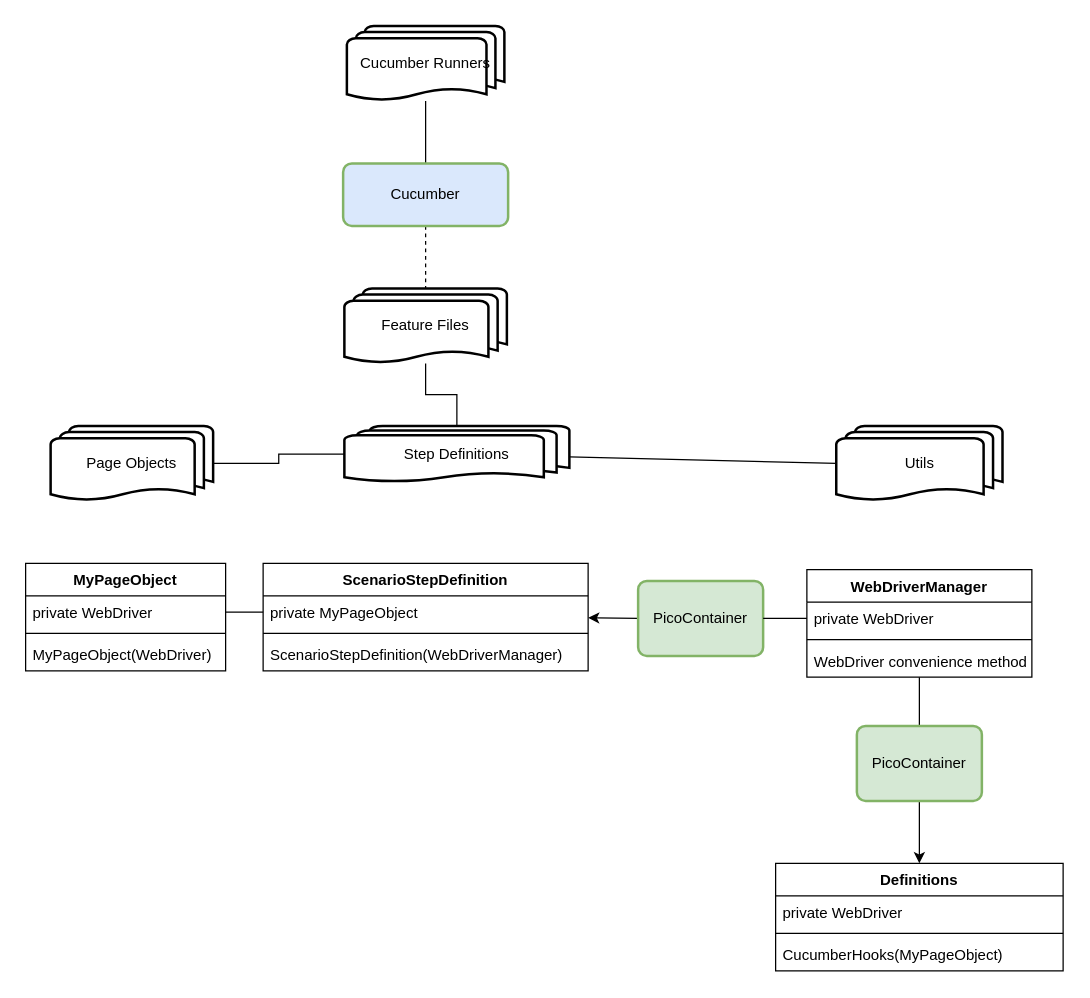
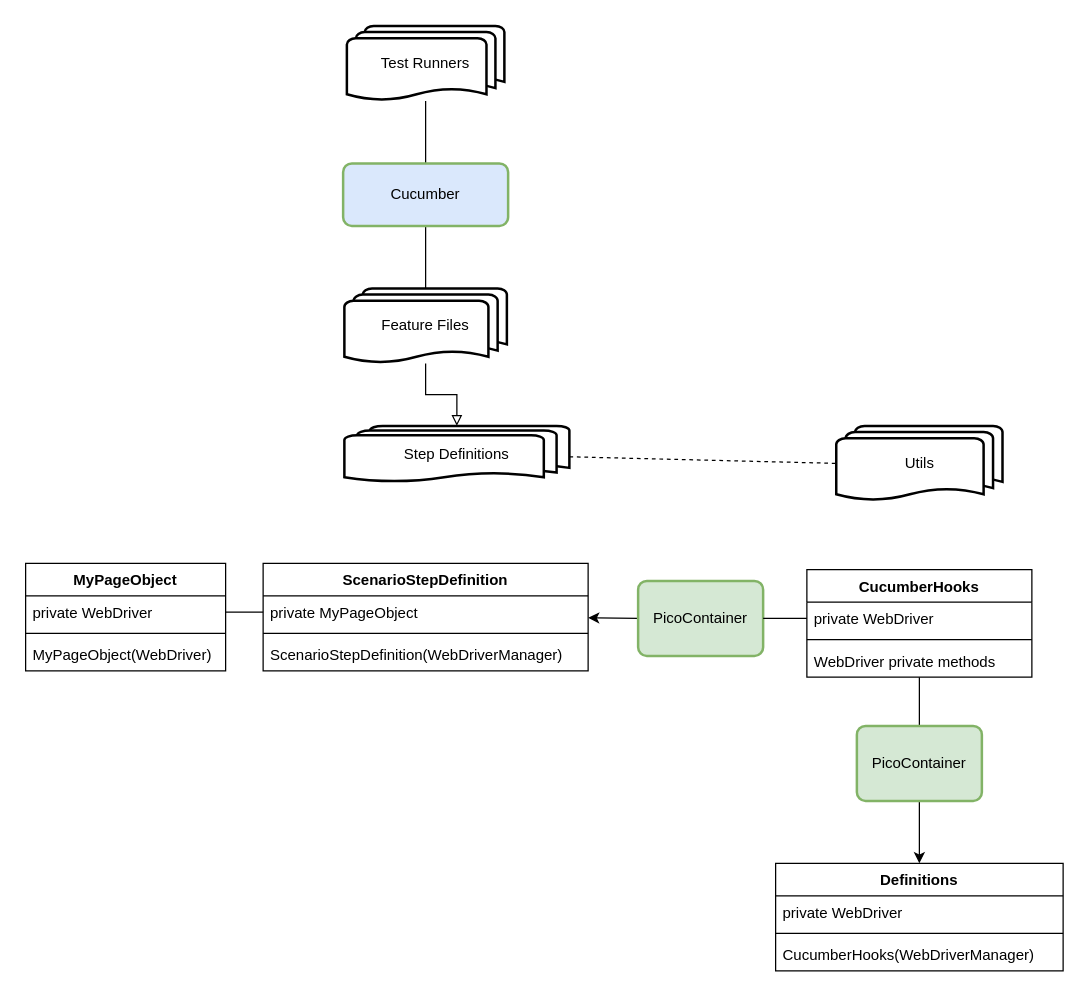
(426, 63) -> (426, 63)
(426, 257) -> (426, 257)
(457, 418) -> (457, 414)
(279, 458) -> none
(702, 460) -> (702, 460)
(132, 463) -> none
(919, 586) -> (919, 586)
(928, 661) -> (911, 661)
(896, 955) -> (911, 955)
